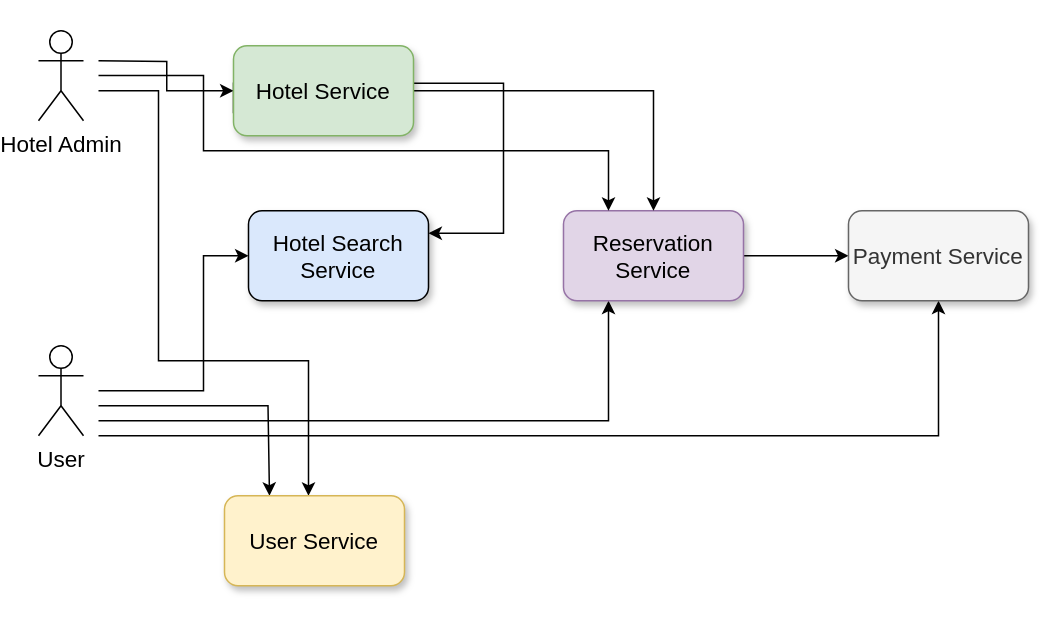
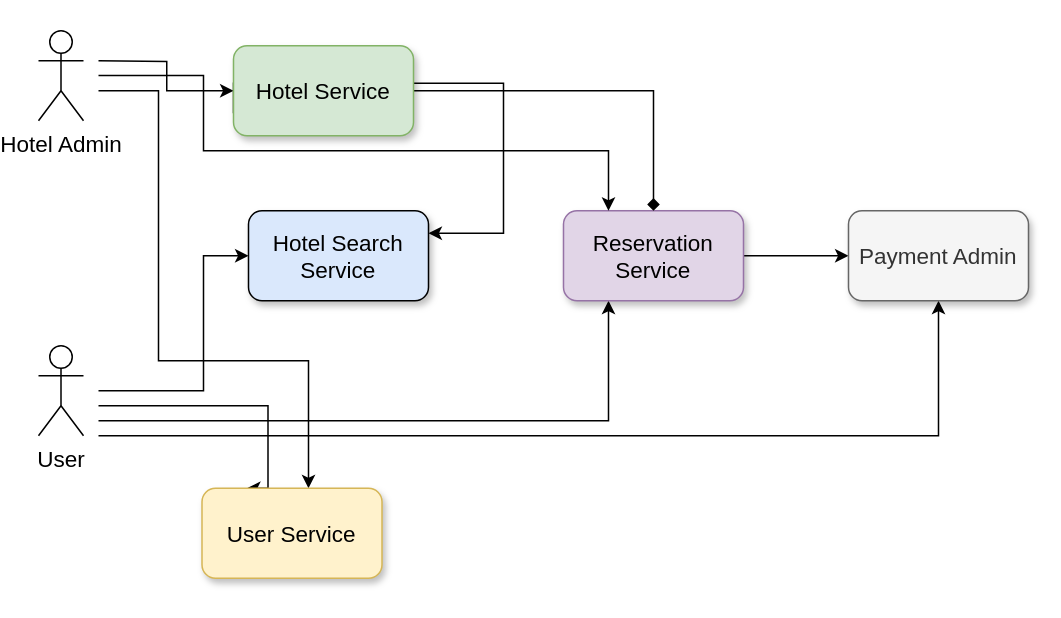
(653, 199) -> (653, 198)
(938, 256) -> (938, 256)
(314, 541) -> (292, 533)
